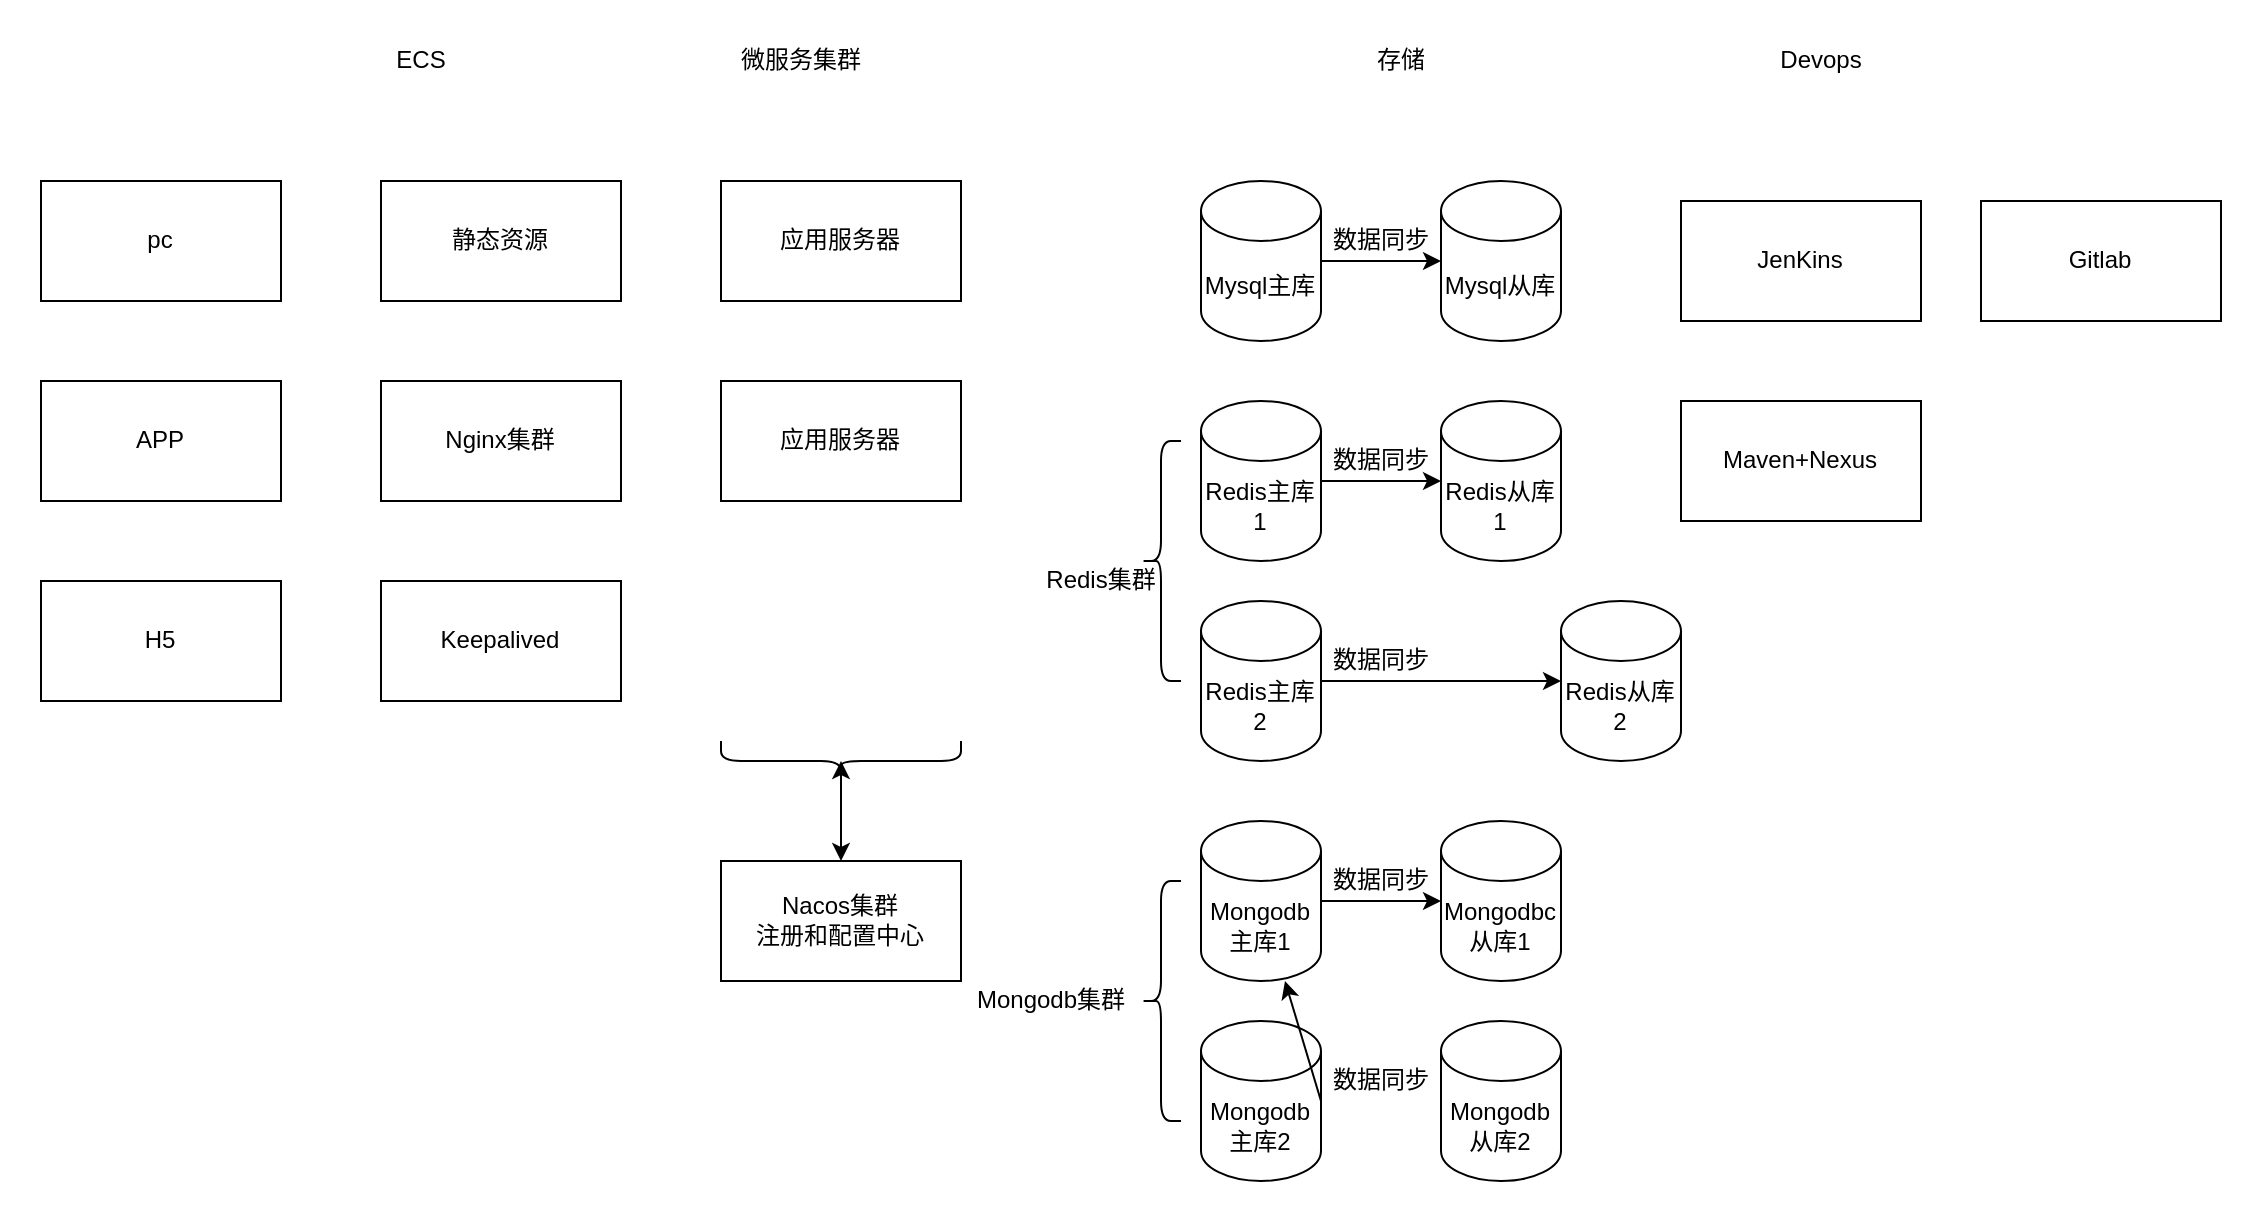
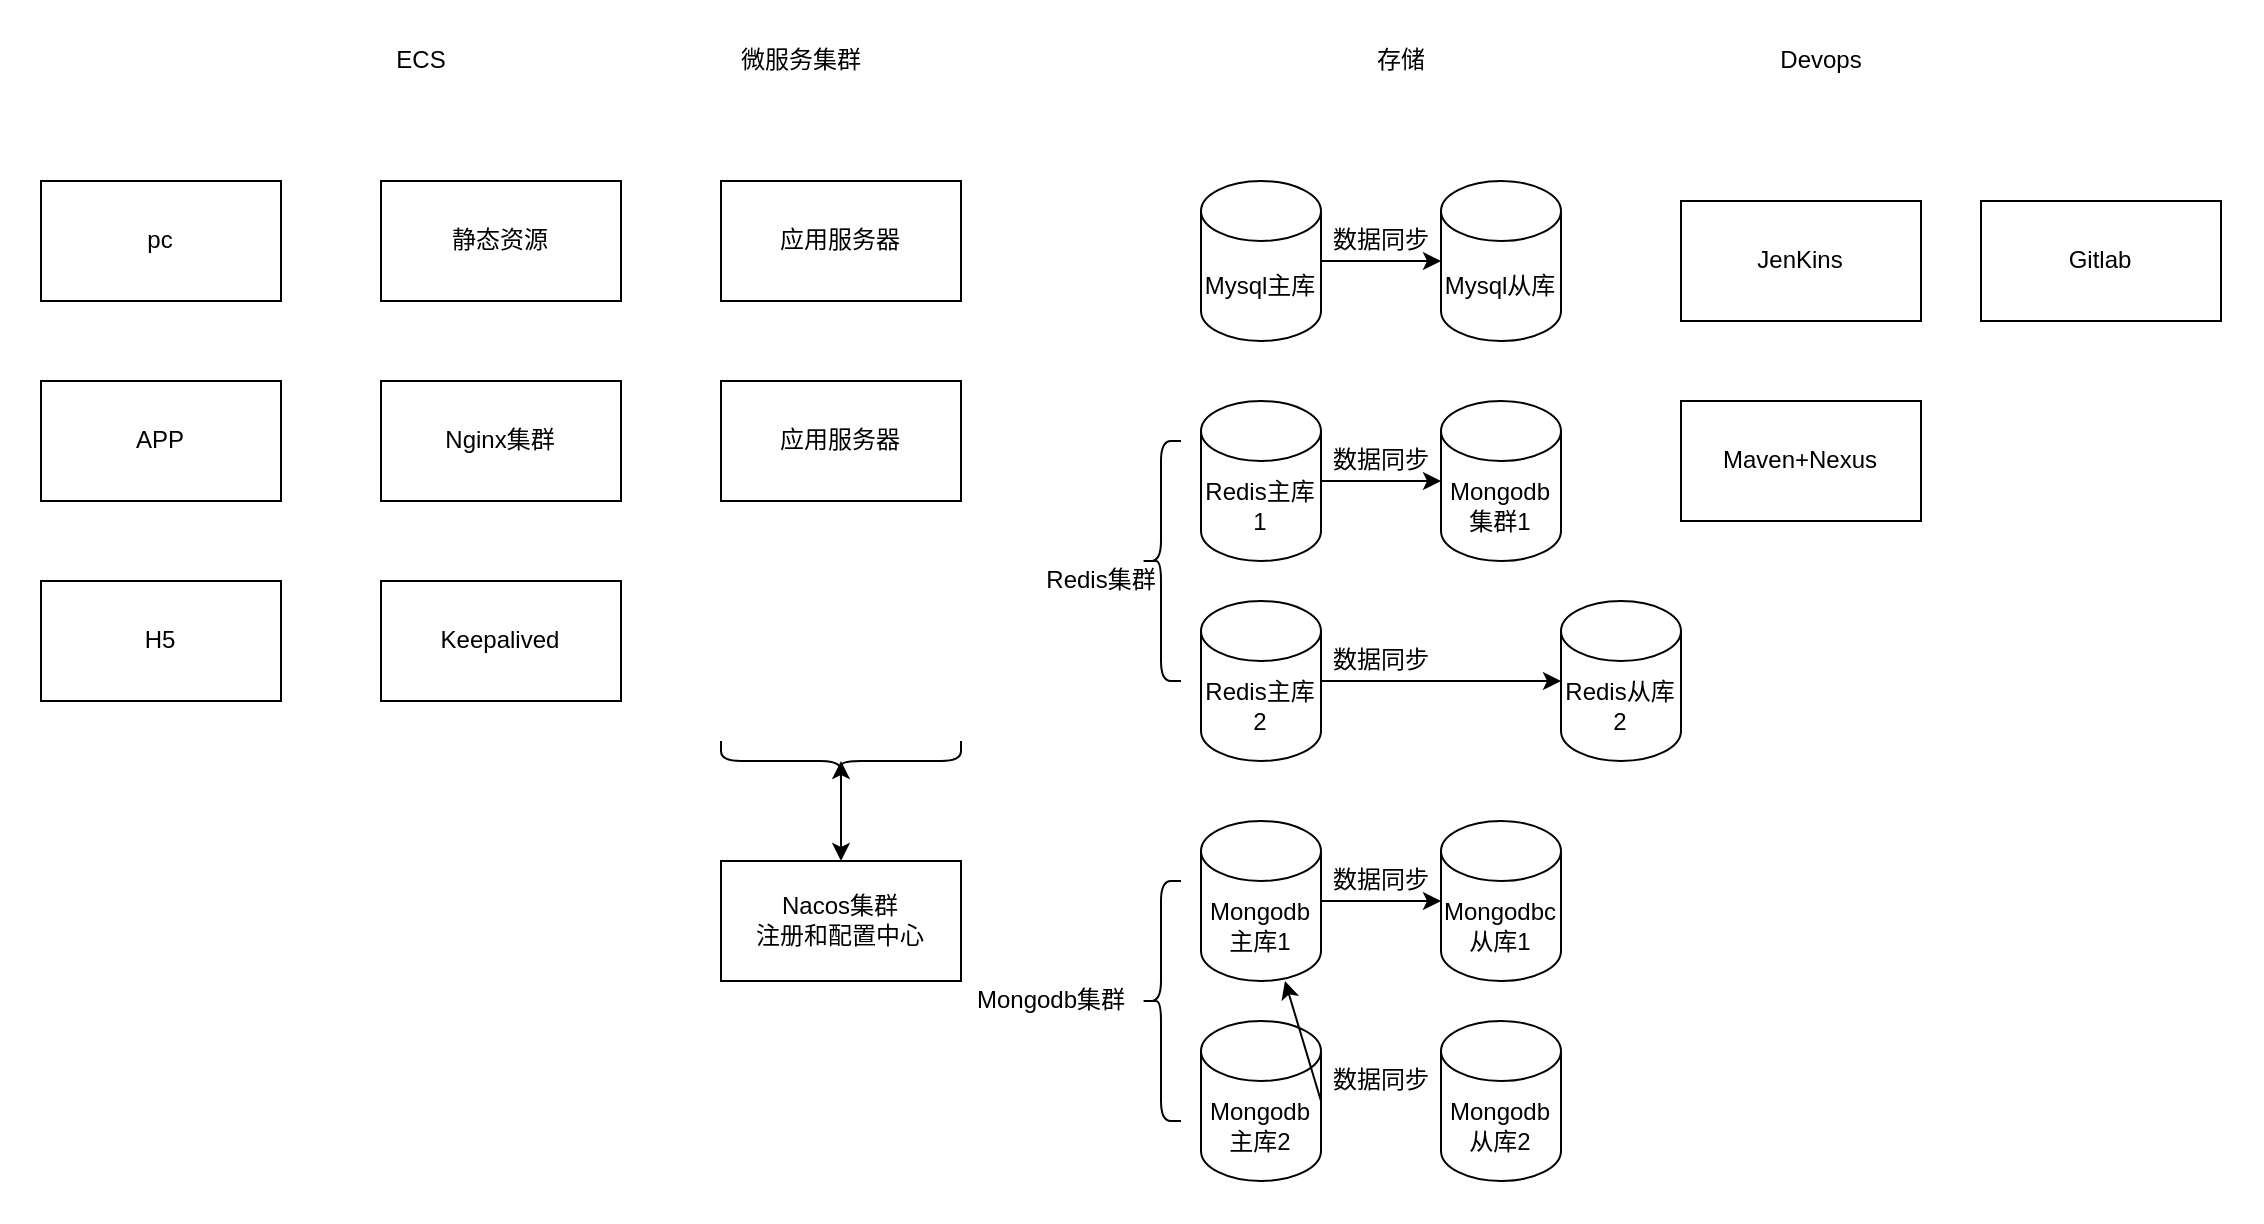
(1501, 507) -> (1501, 507)
